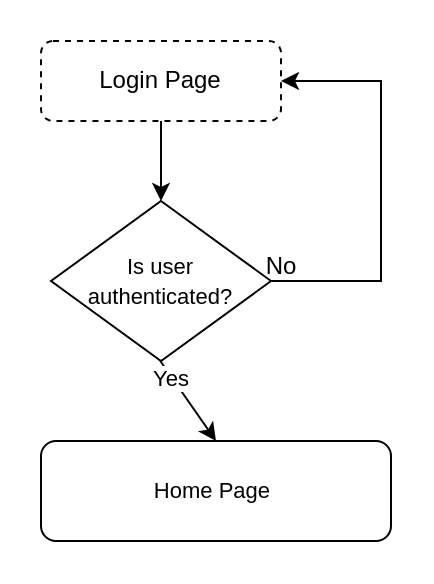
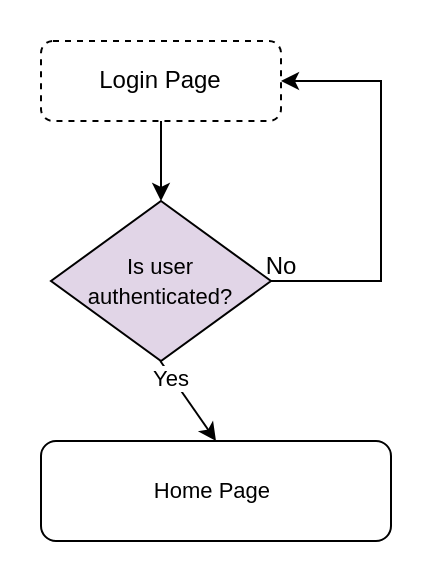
(161, 281) -> (161, 281)
